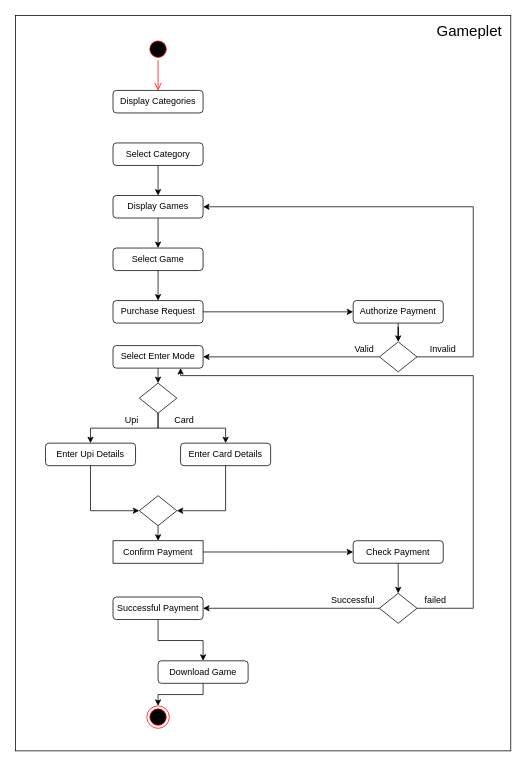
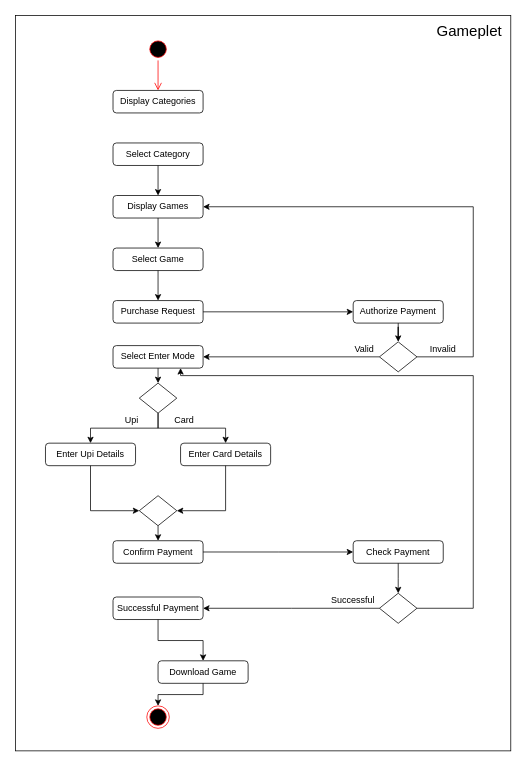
(158, 552) -> (158, 552)
(435, 600) -> none
